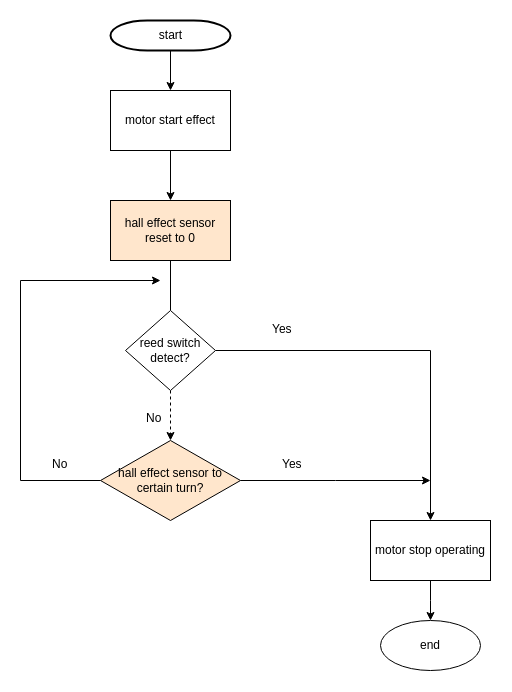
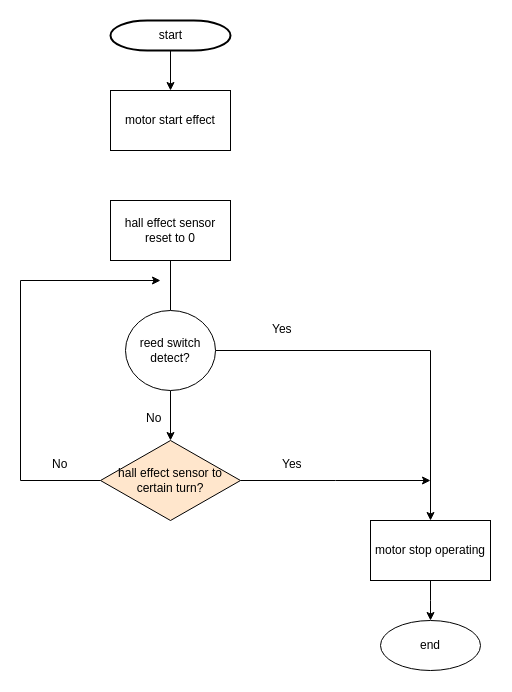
(171, 172) -> none
(171, 231) -> (171, 231)
(171, 351) -> (171, 351)
(171, 412) -> (171, 412)
